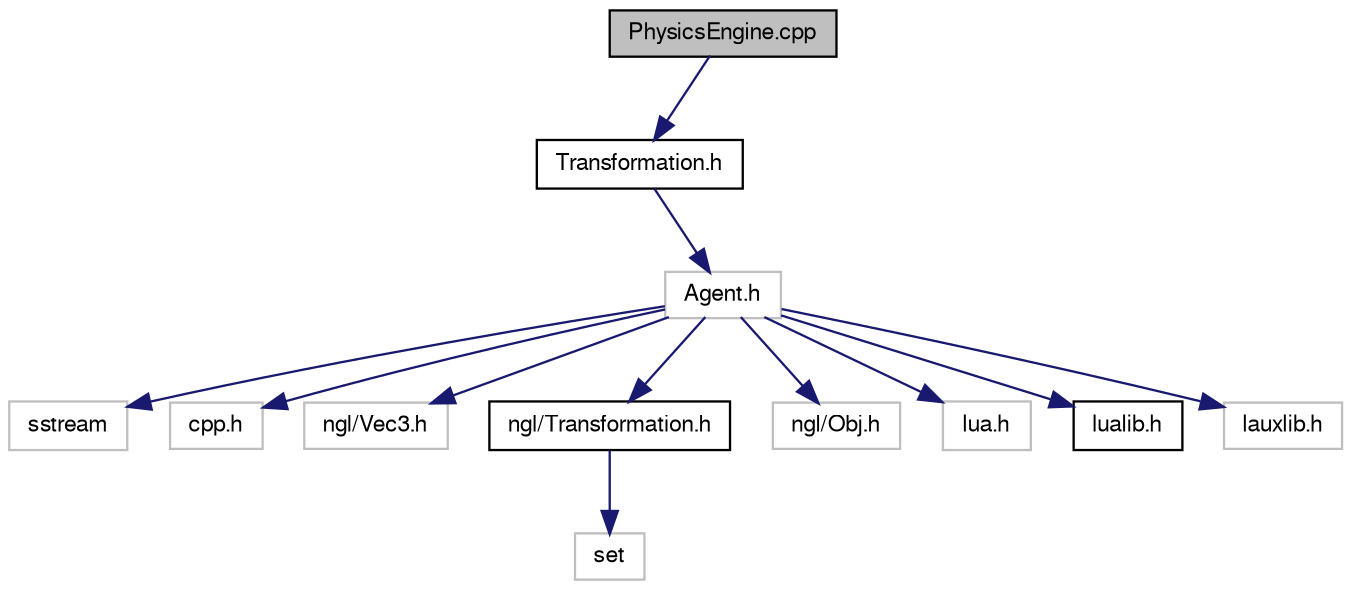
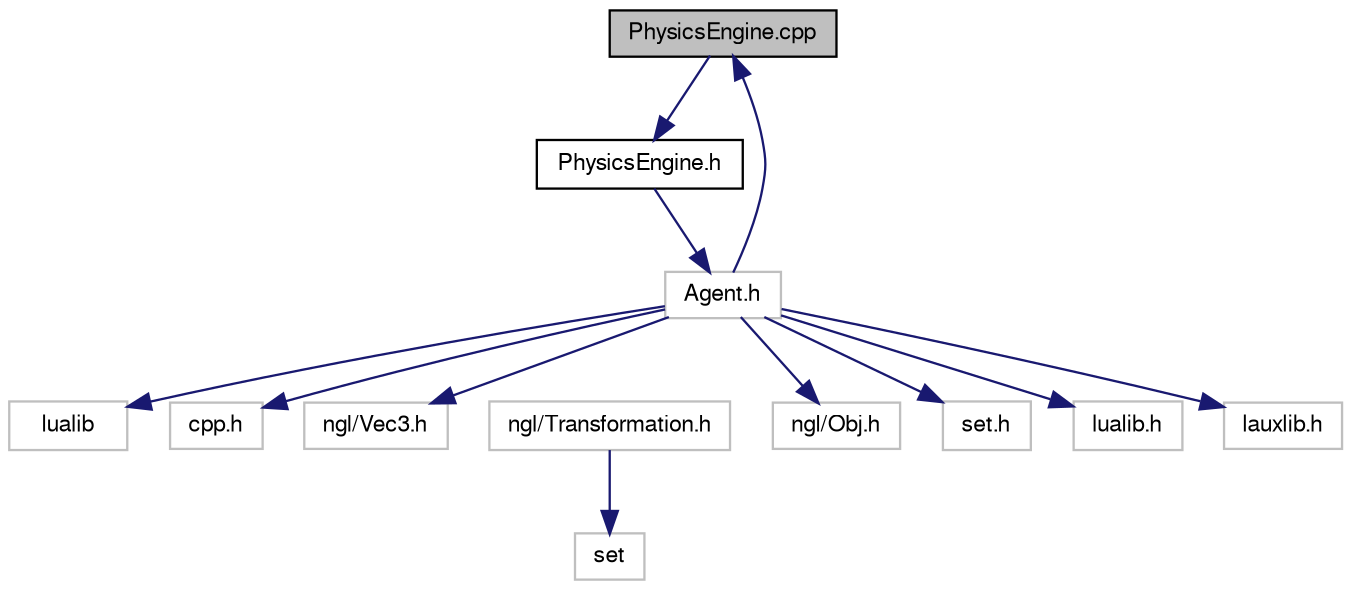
(640, 164) -> (640, 164)
(675, 351) -> (764, 176)
(68, 426) -> (68, 426)
(610, 426) -> (610, 426)
(987, 426) -> (987, 426)
(1128, 426) -> (1128, 426)
